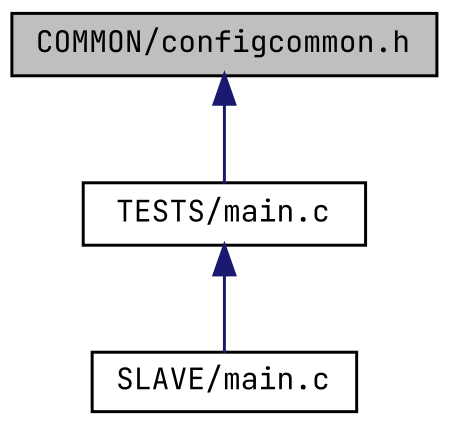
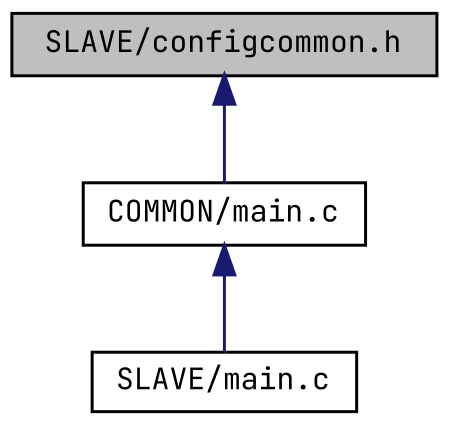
(224, 45) -> (224, 45)
(224, 214) -> (224, 214)
